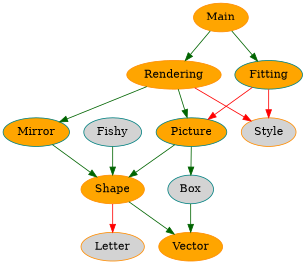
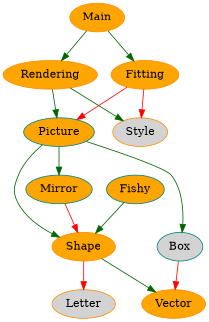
(269, 75) -> (145, 75)
(219, 102) -> (93, 102)
(107, 103) -> (59, 157)
(113, 132) -> (135, 189)
(71, 158) -> (70, 214)
(191, 214) -> (177, 271)
